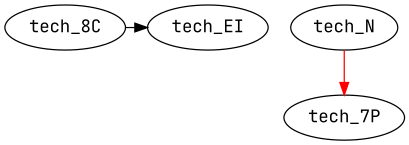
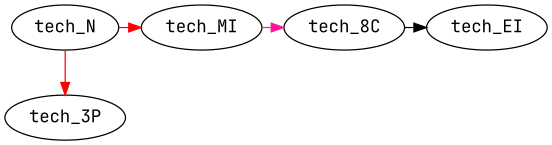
none -> (202, 28)
(344, 118) -> (65, 118)
